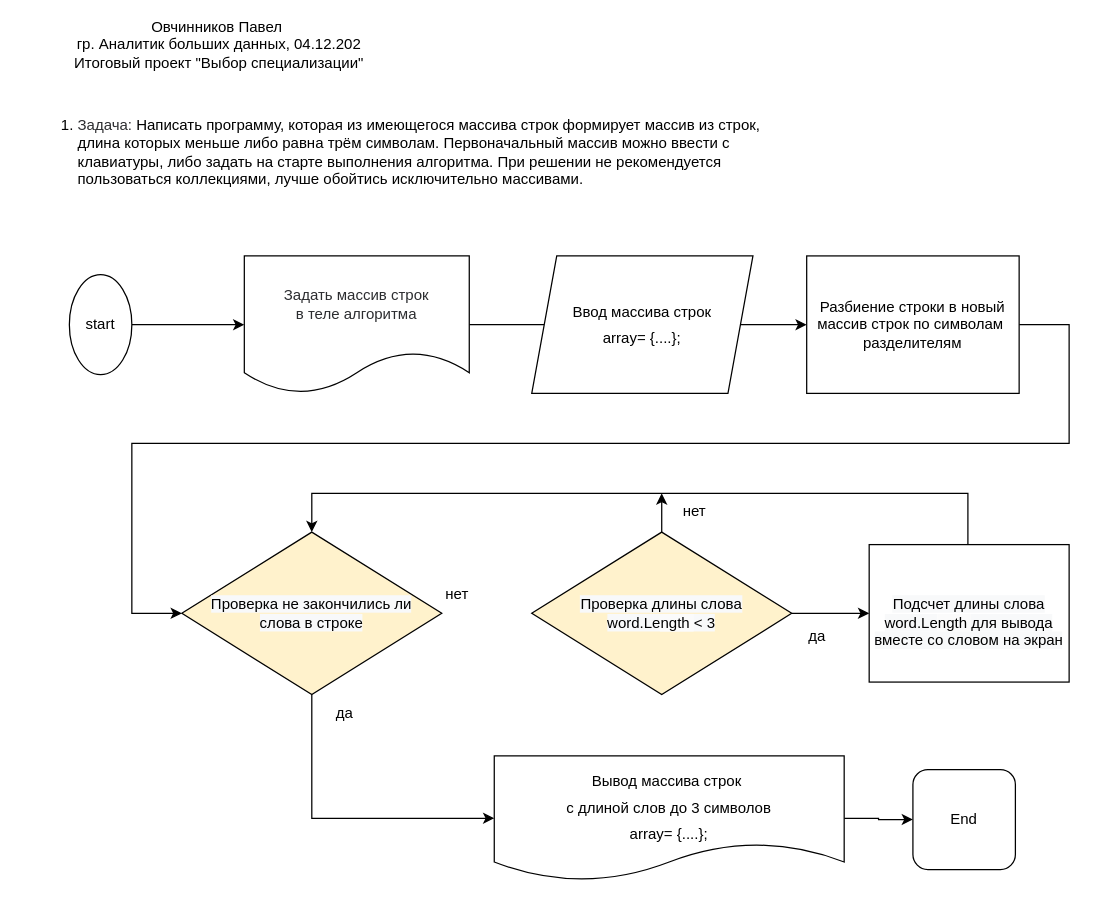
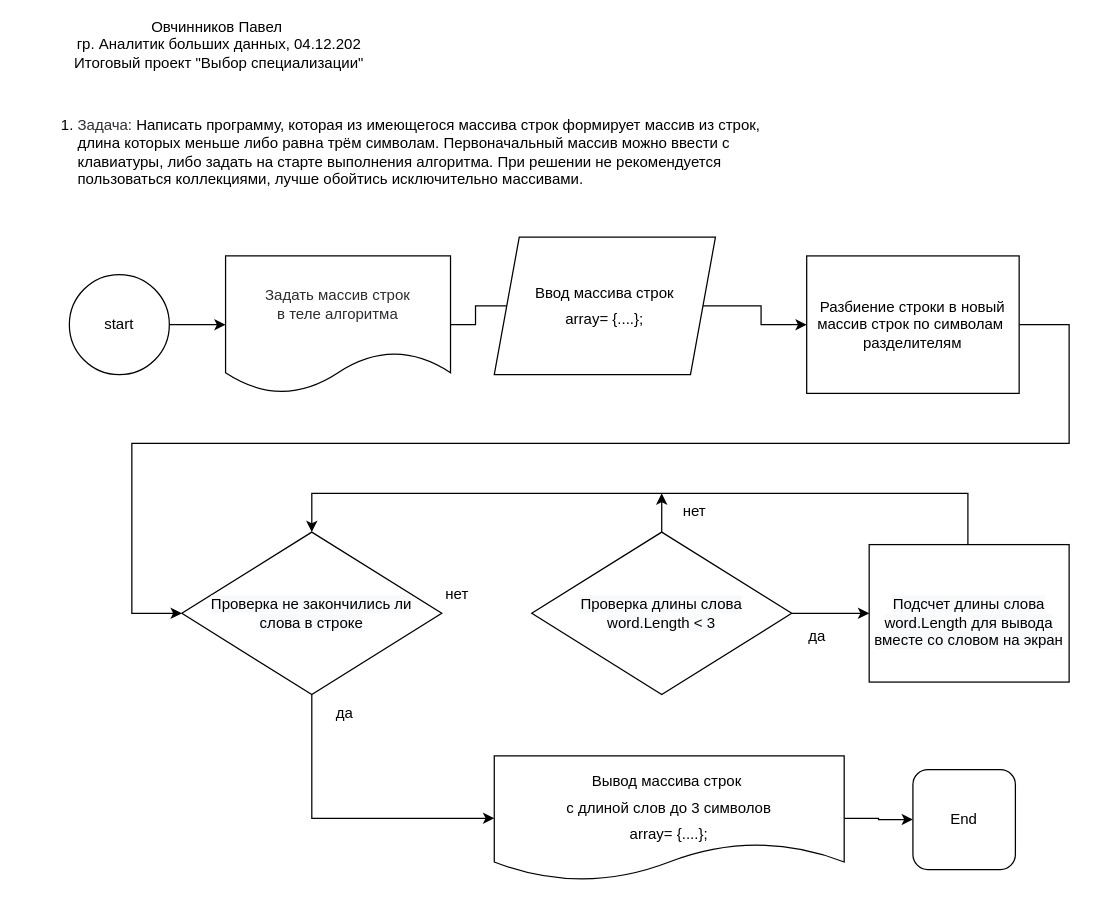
(101, 324) -> (119, 324)
(357, 324) -> (338, 324)
(643, 324) -> (605, 306)
(312, 613) -> (312, 613)
(662, 613) -> (662, 613)
